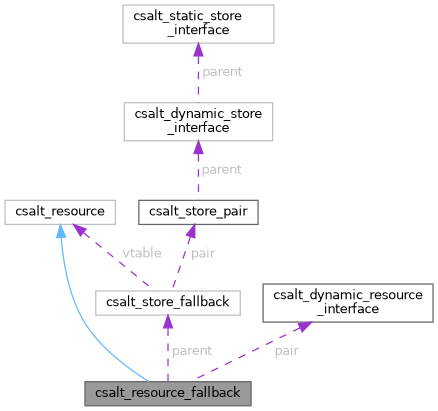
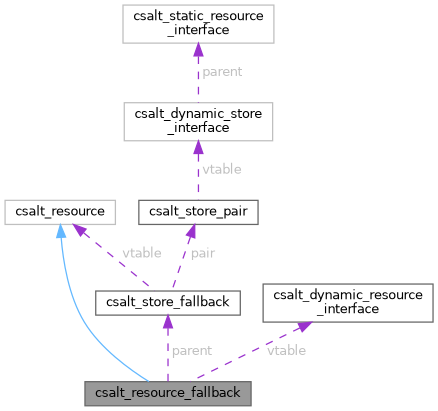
(198, 24) -> (198, 24)
(220, 171) -> (220, 171)
(168, 303) -> (168, 303)
(285, 352) -> (285, 352)
